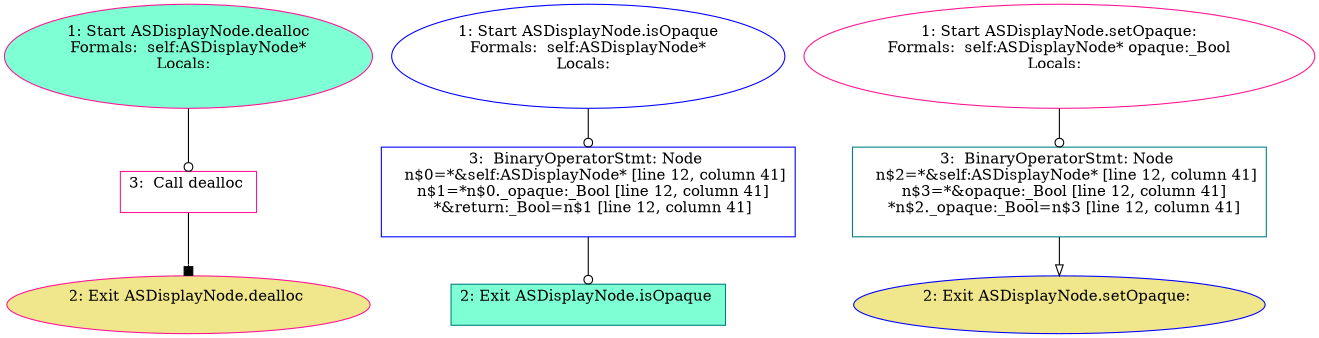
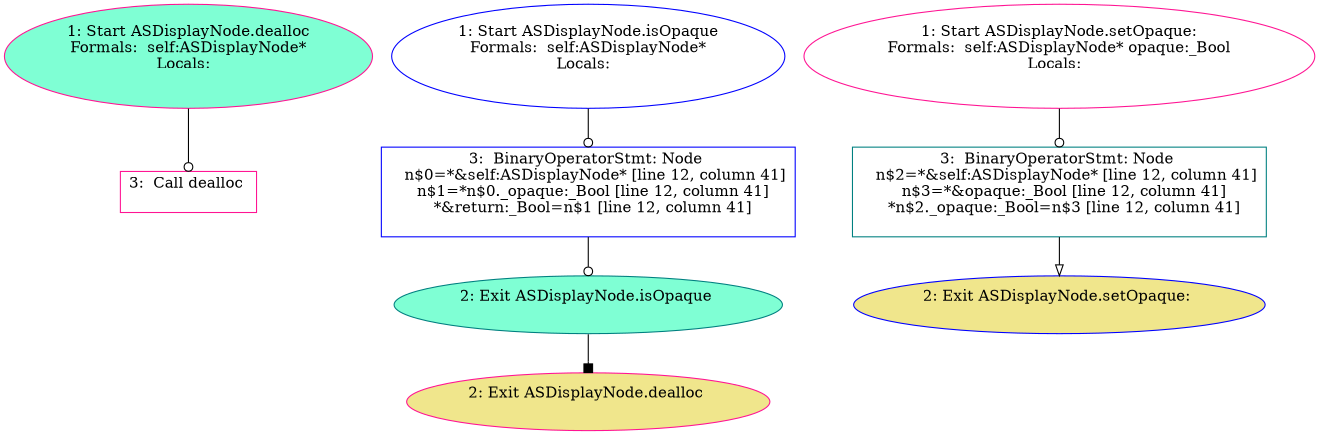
(188, 239) -> (588, 348)
(588, 305) -> (588, 305)
